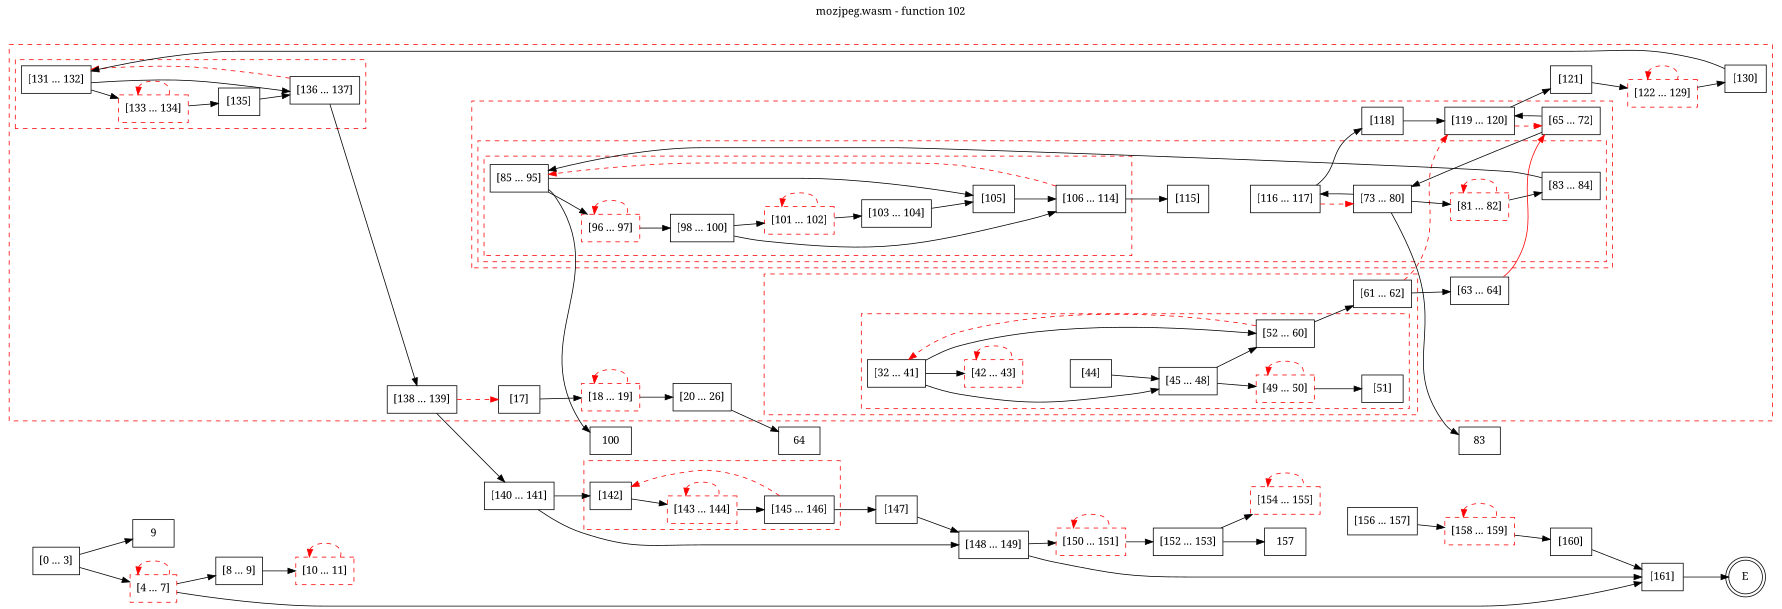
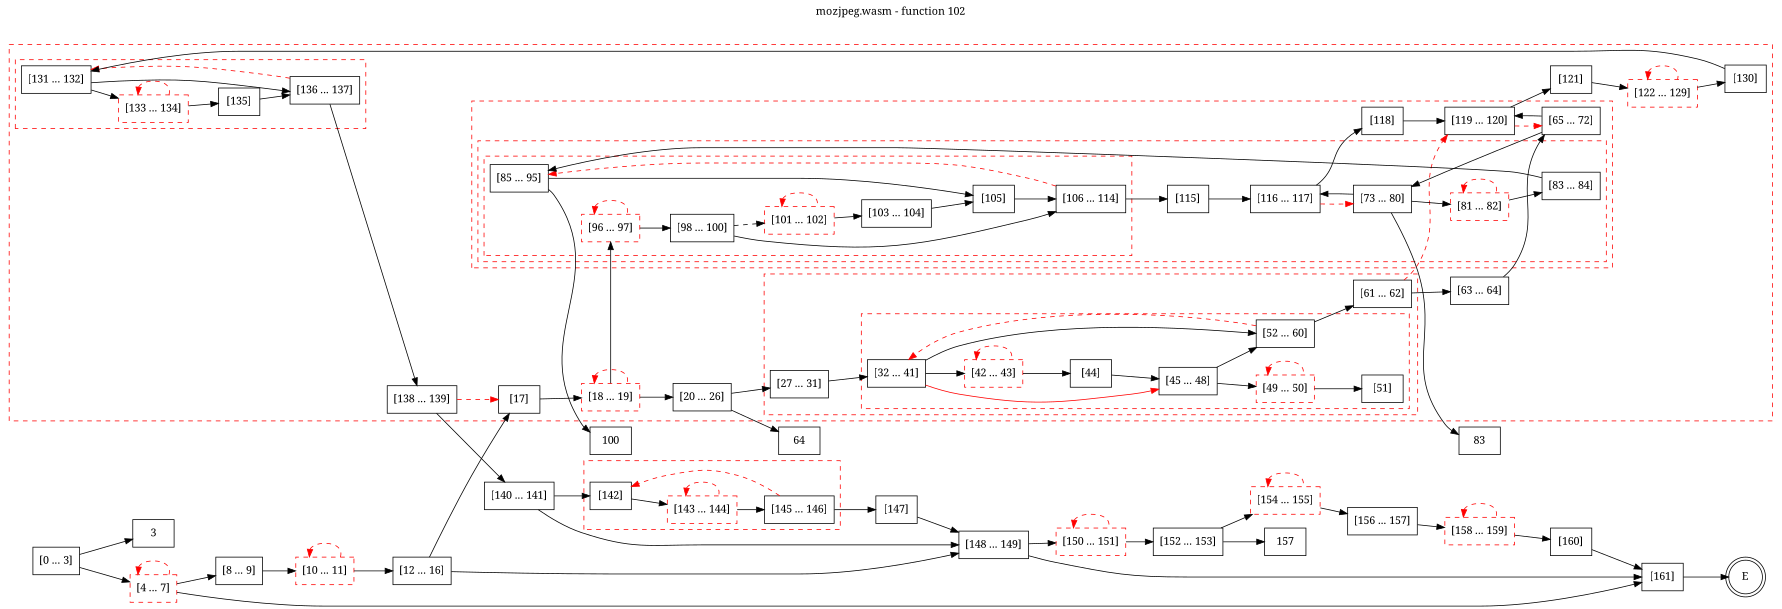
none -> (1226, 199)
(565, 201) -> (611, 317)
(1528, 211) -> (1528, 211)
(745, 225) -> (745, 225)
none -> (1043, 373)
none -> (799, 384)
(1038, 402) -> (1038, 402)
none -> (1330, 510)
(153, 533) -> (153, 533)
none -> (422, 571)
